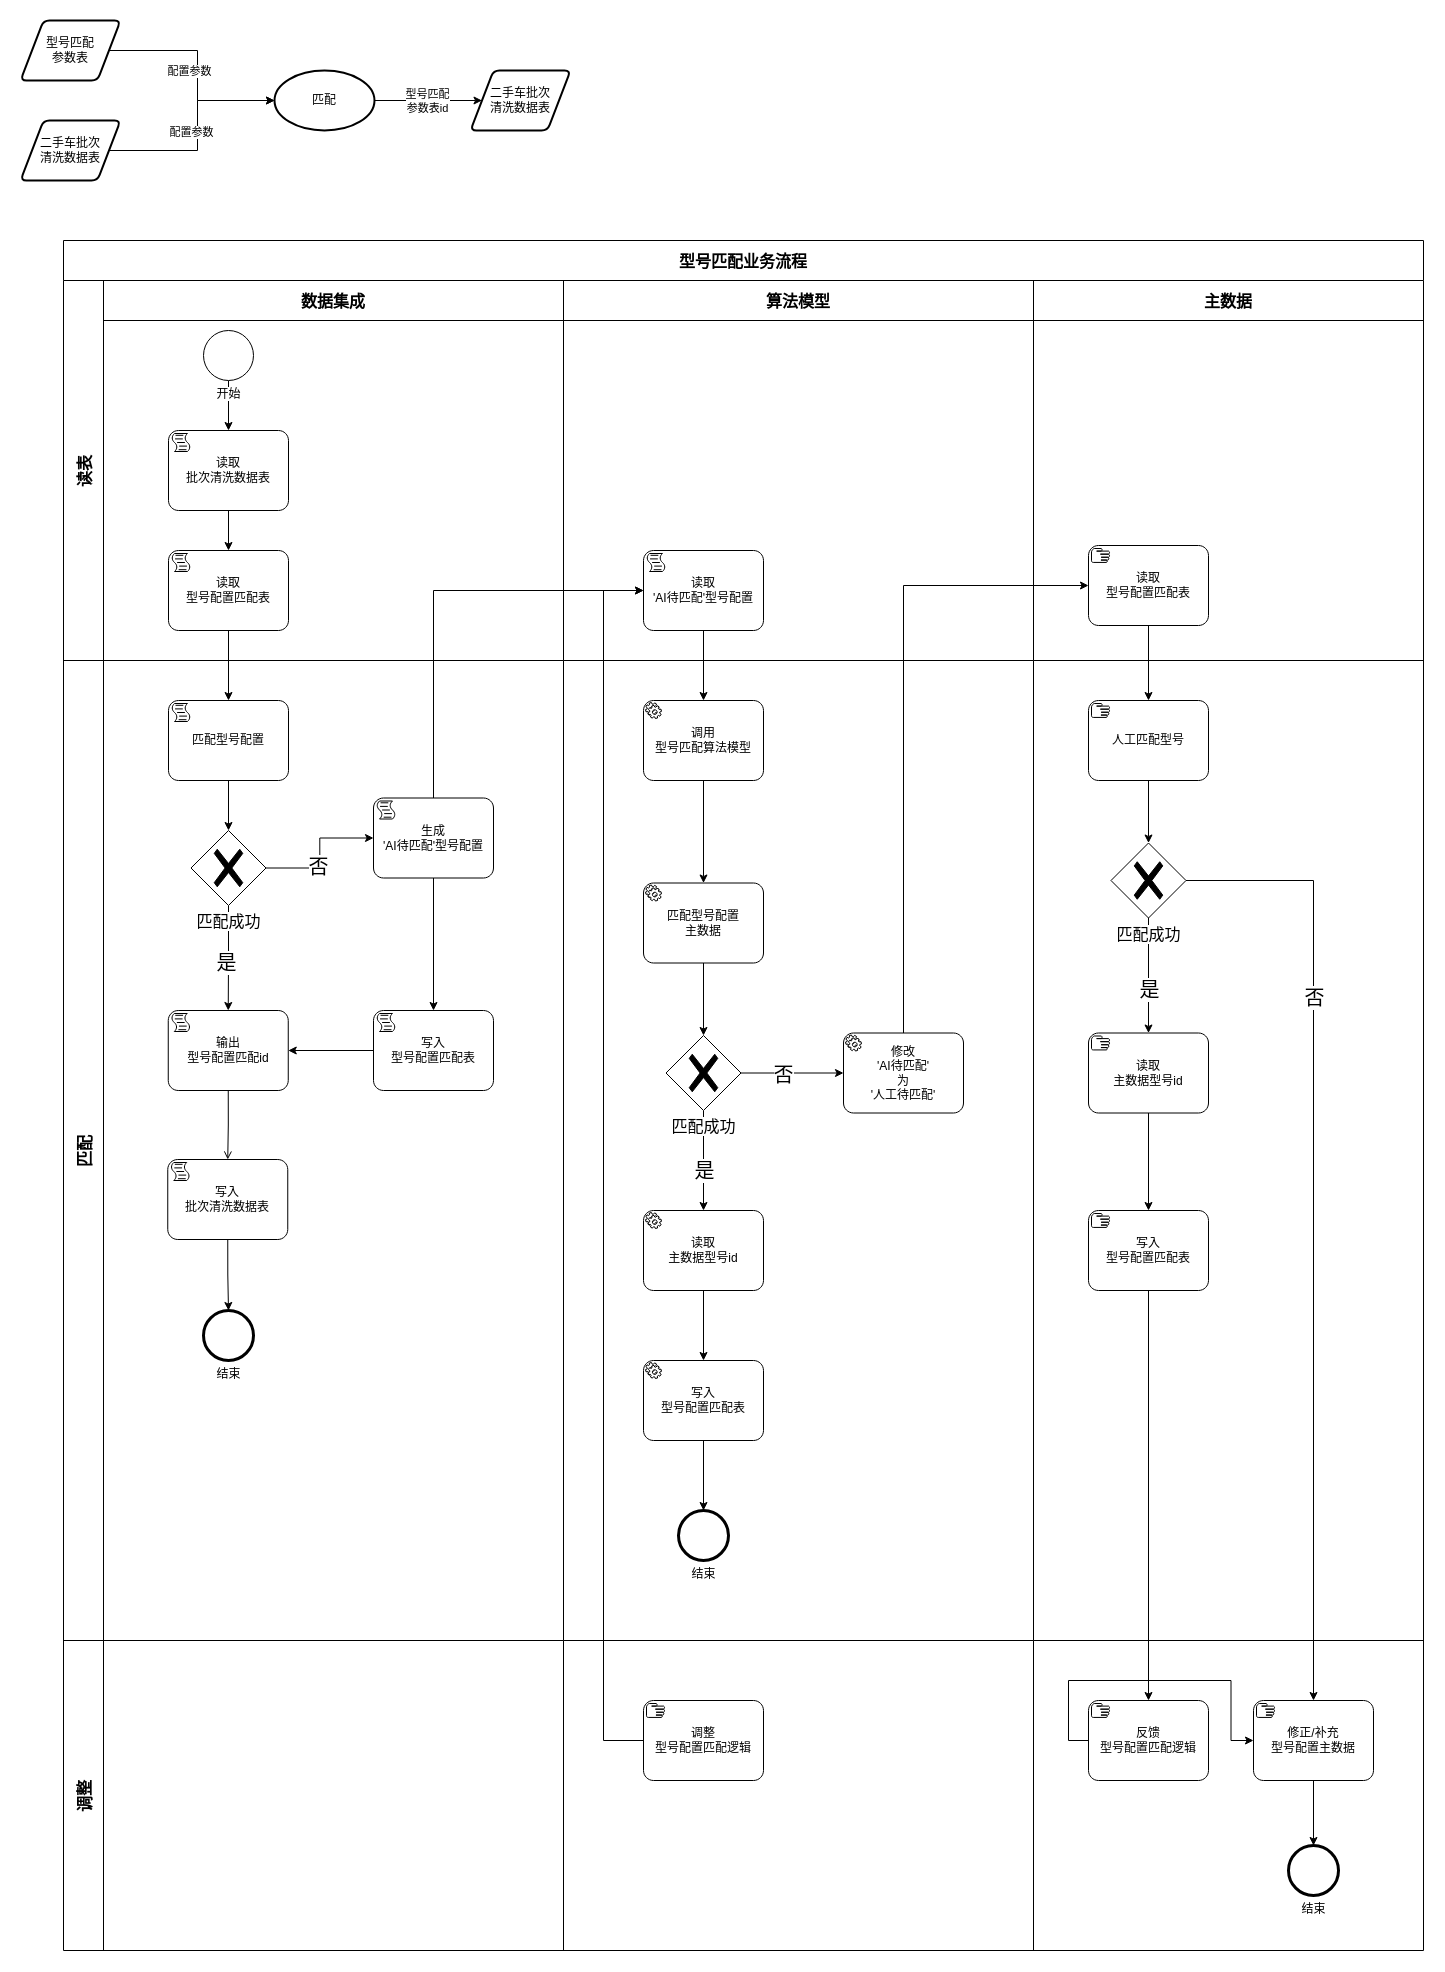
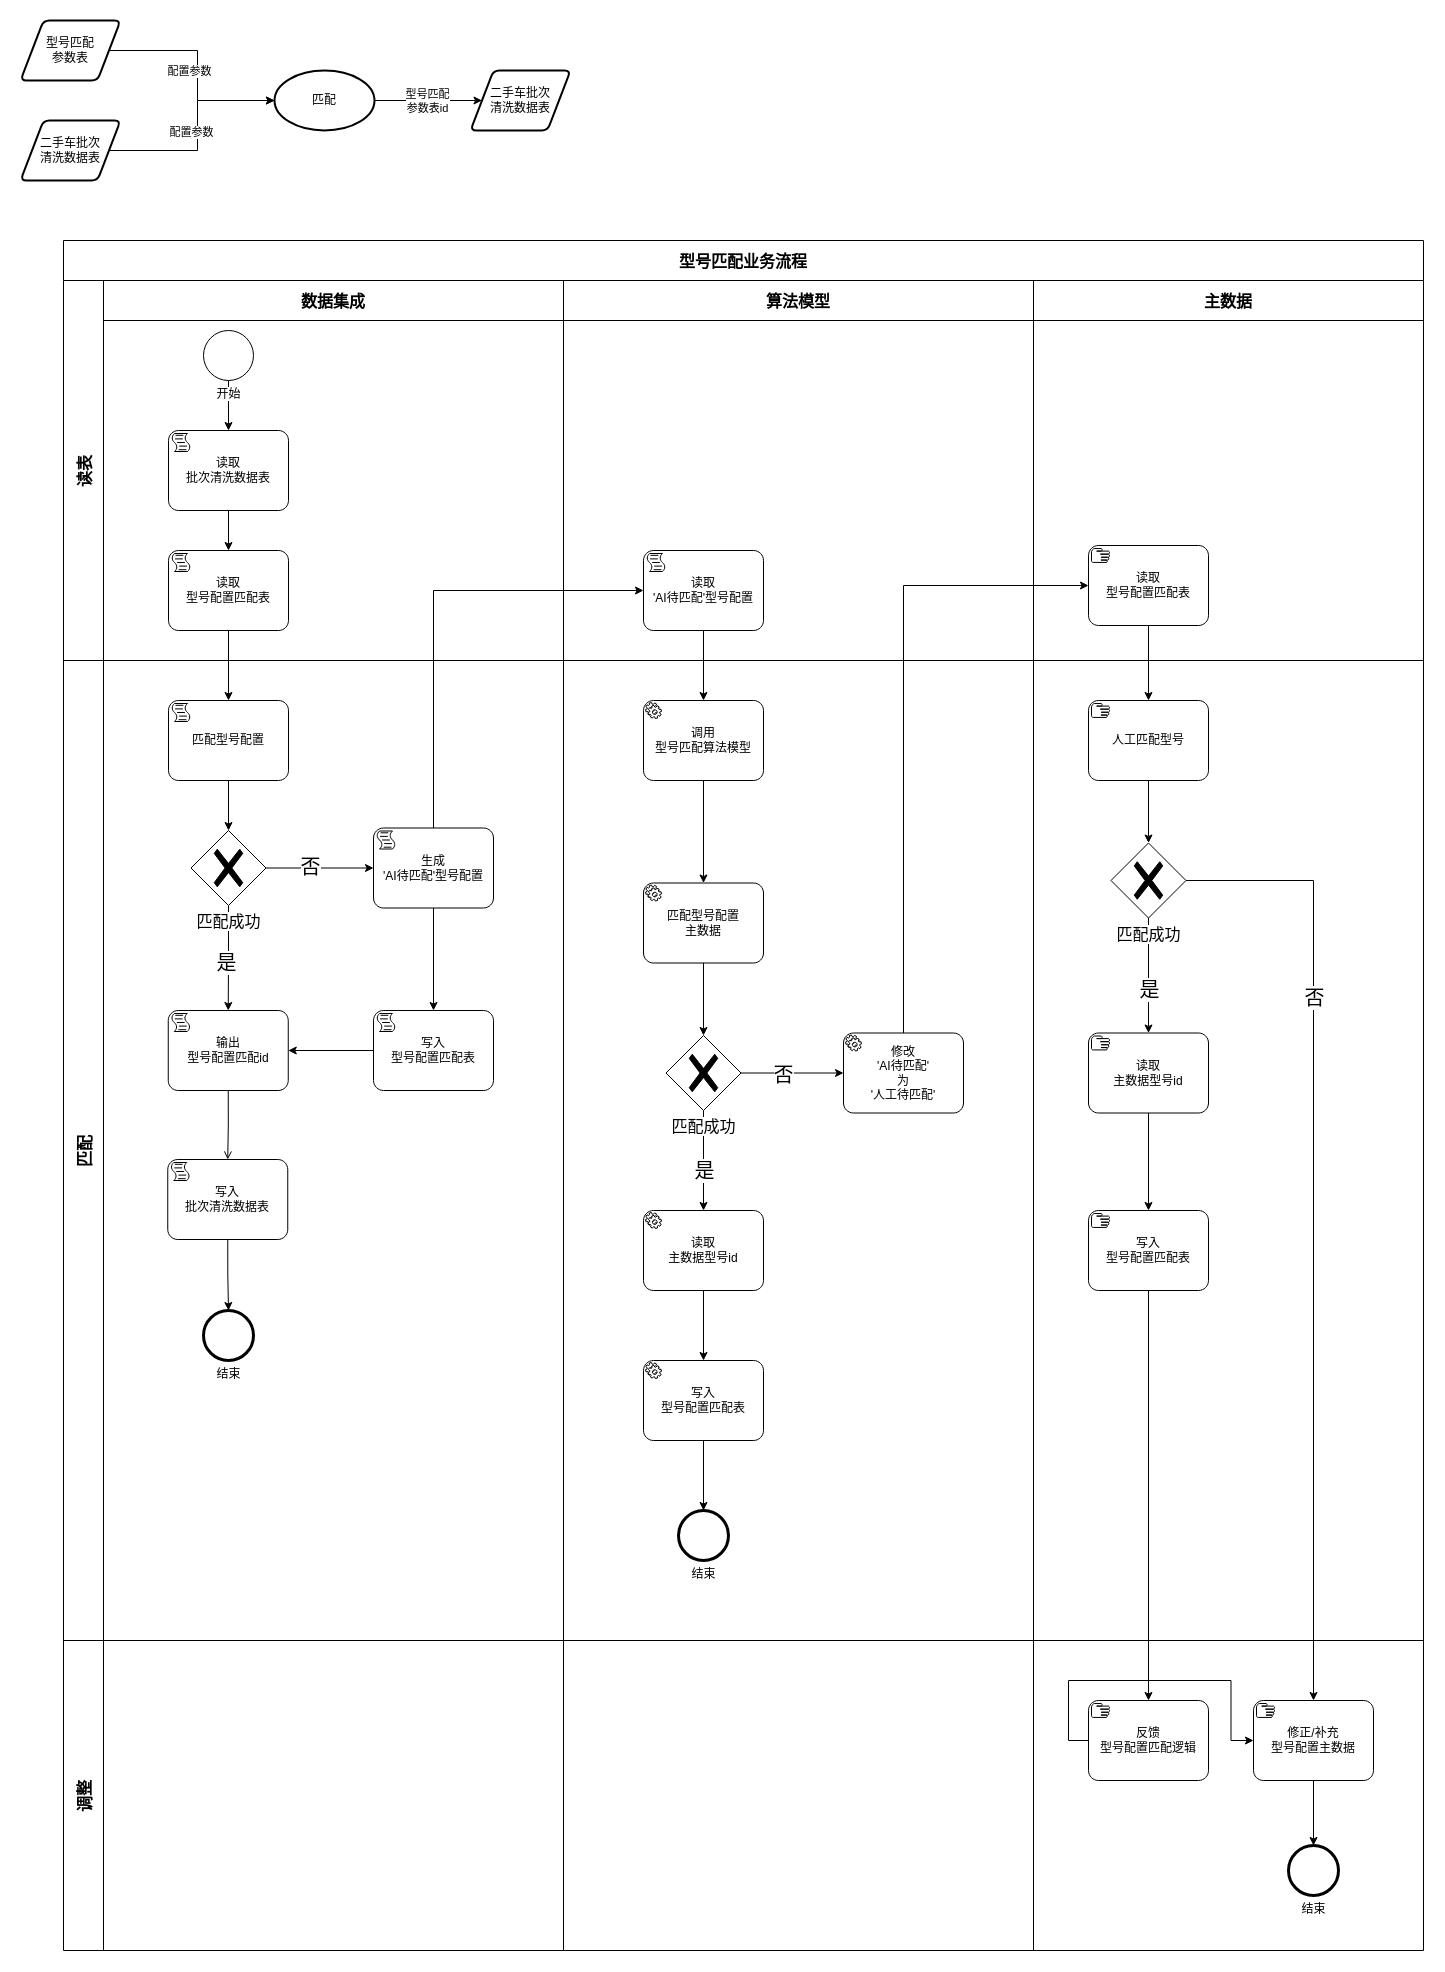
(434, 838) -> (434, 868)
(604, 1186) -> none
(704, 1741) -> none
